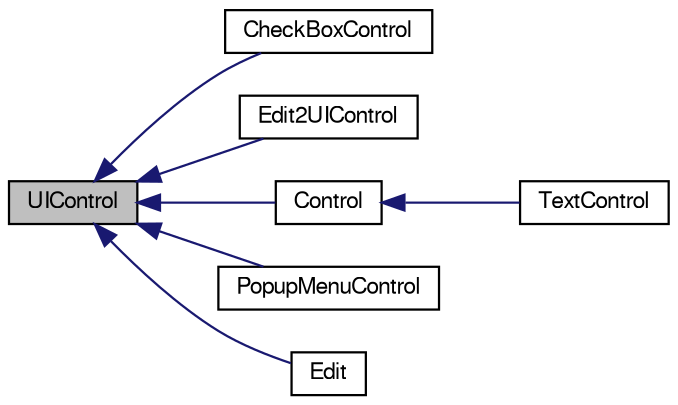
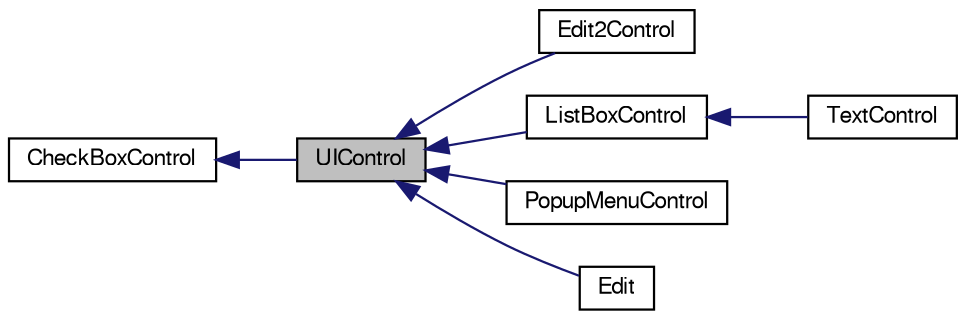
(181, 101) -> (268, 160)
(329, 117) -> (617, 32)
(329, 203) -> (617, 117)
